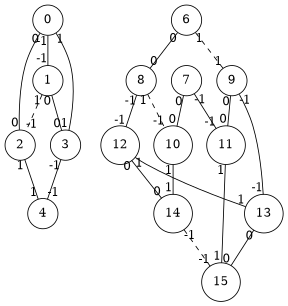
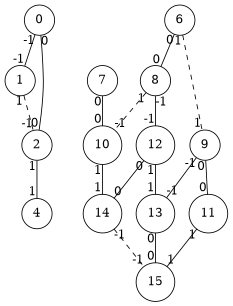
(205, 111) -> none
(66, 145) -> none
